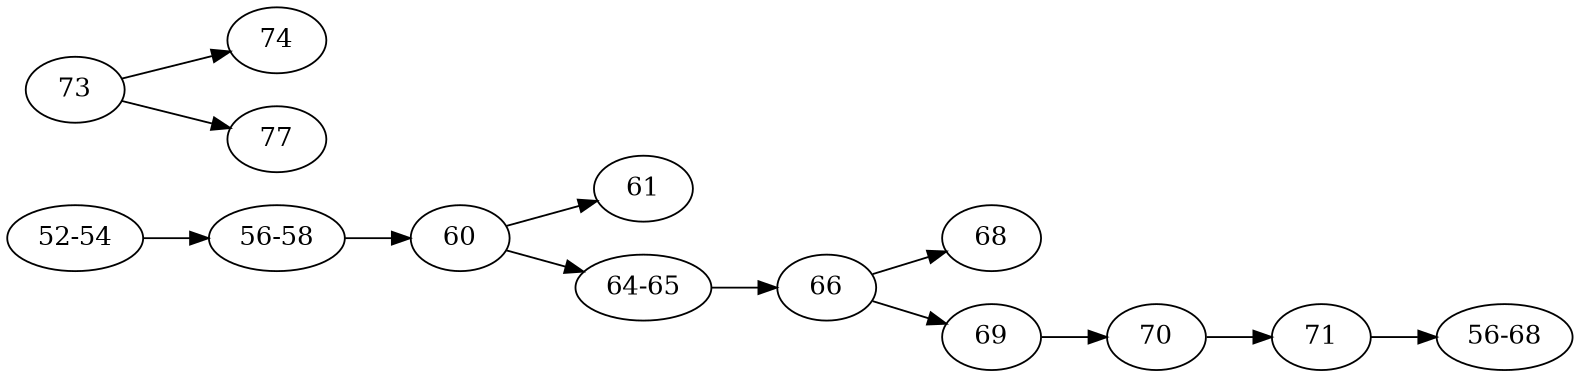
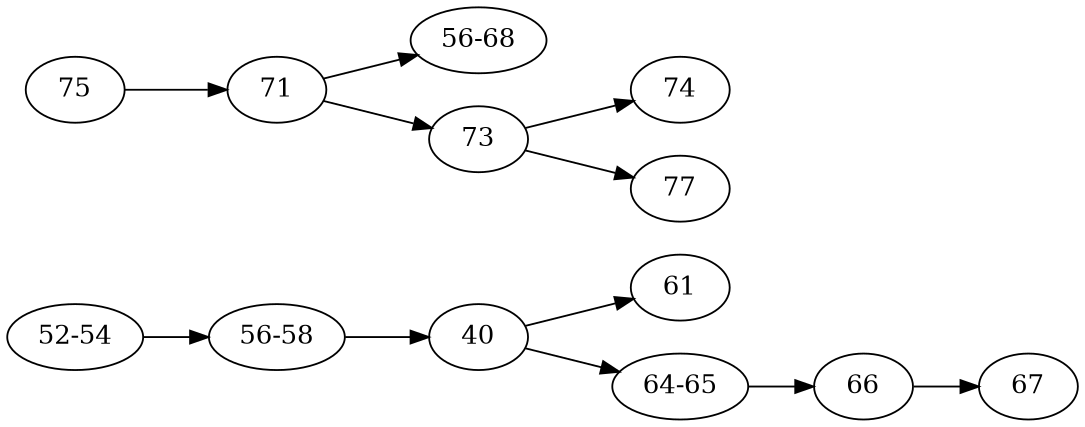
none -> (369, 112)
(460, 238) -> (479, 337)
(992, 238) -> (1028, 387)
(992, 337) -> none
(1156, 337) -> (75, 90)
